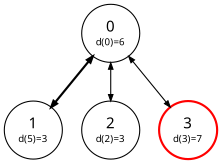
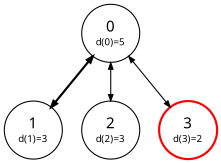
(111, 42) -> (111, 42)
(33, 139) -> (33, 139)
(188, 139) -> (188, 139)
